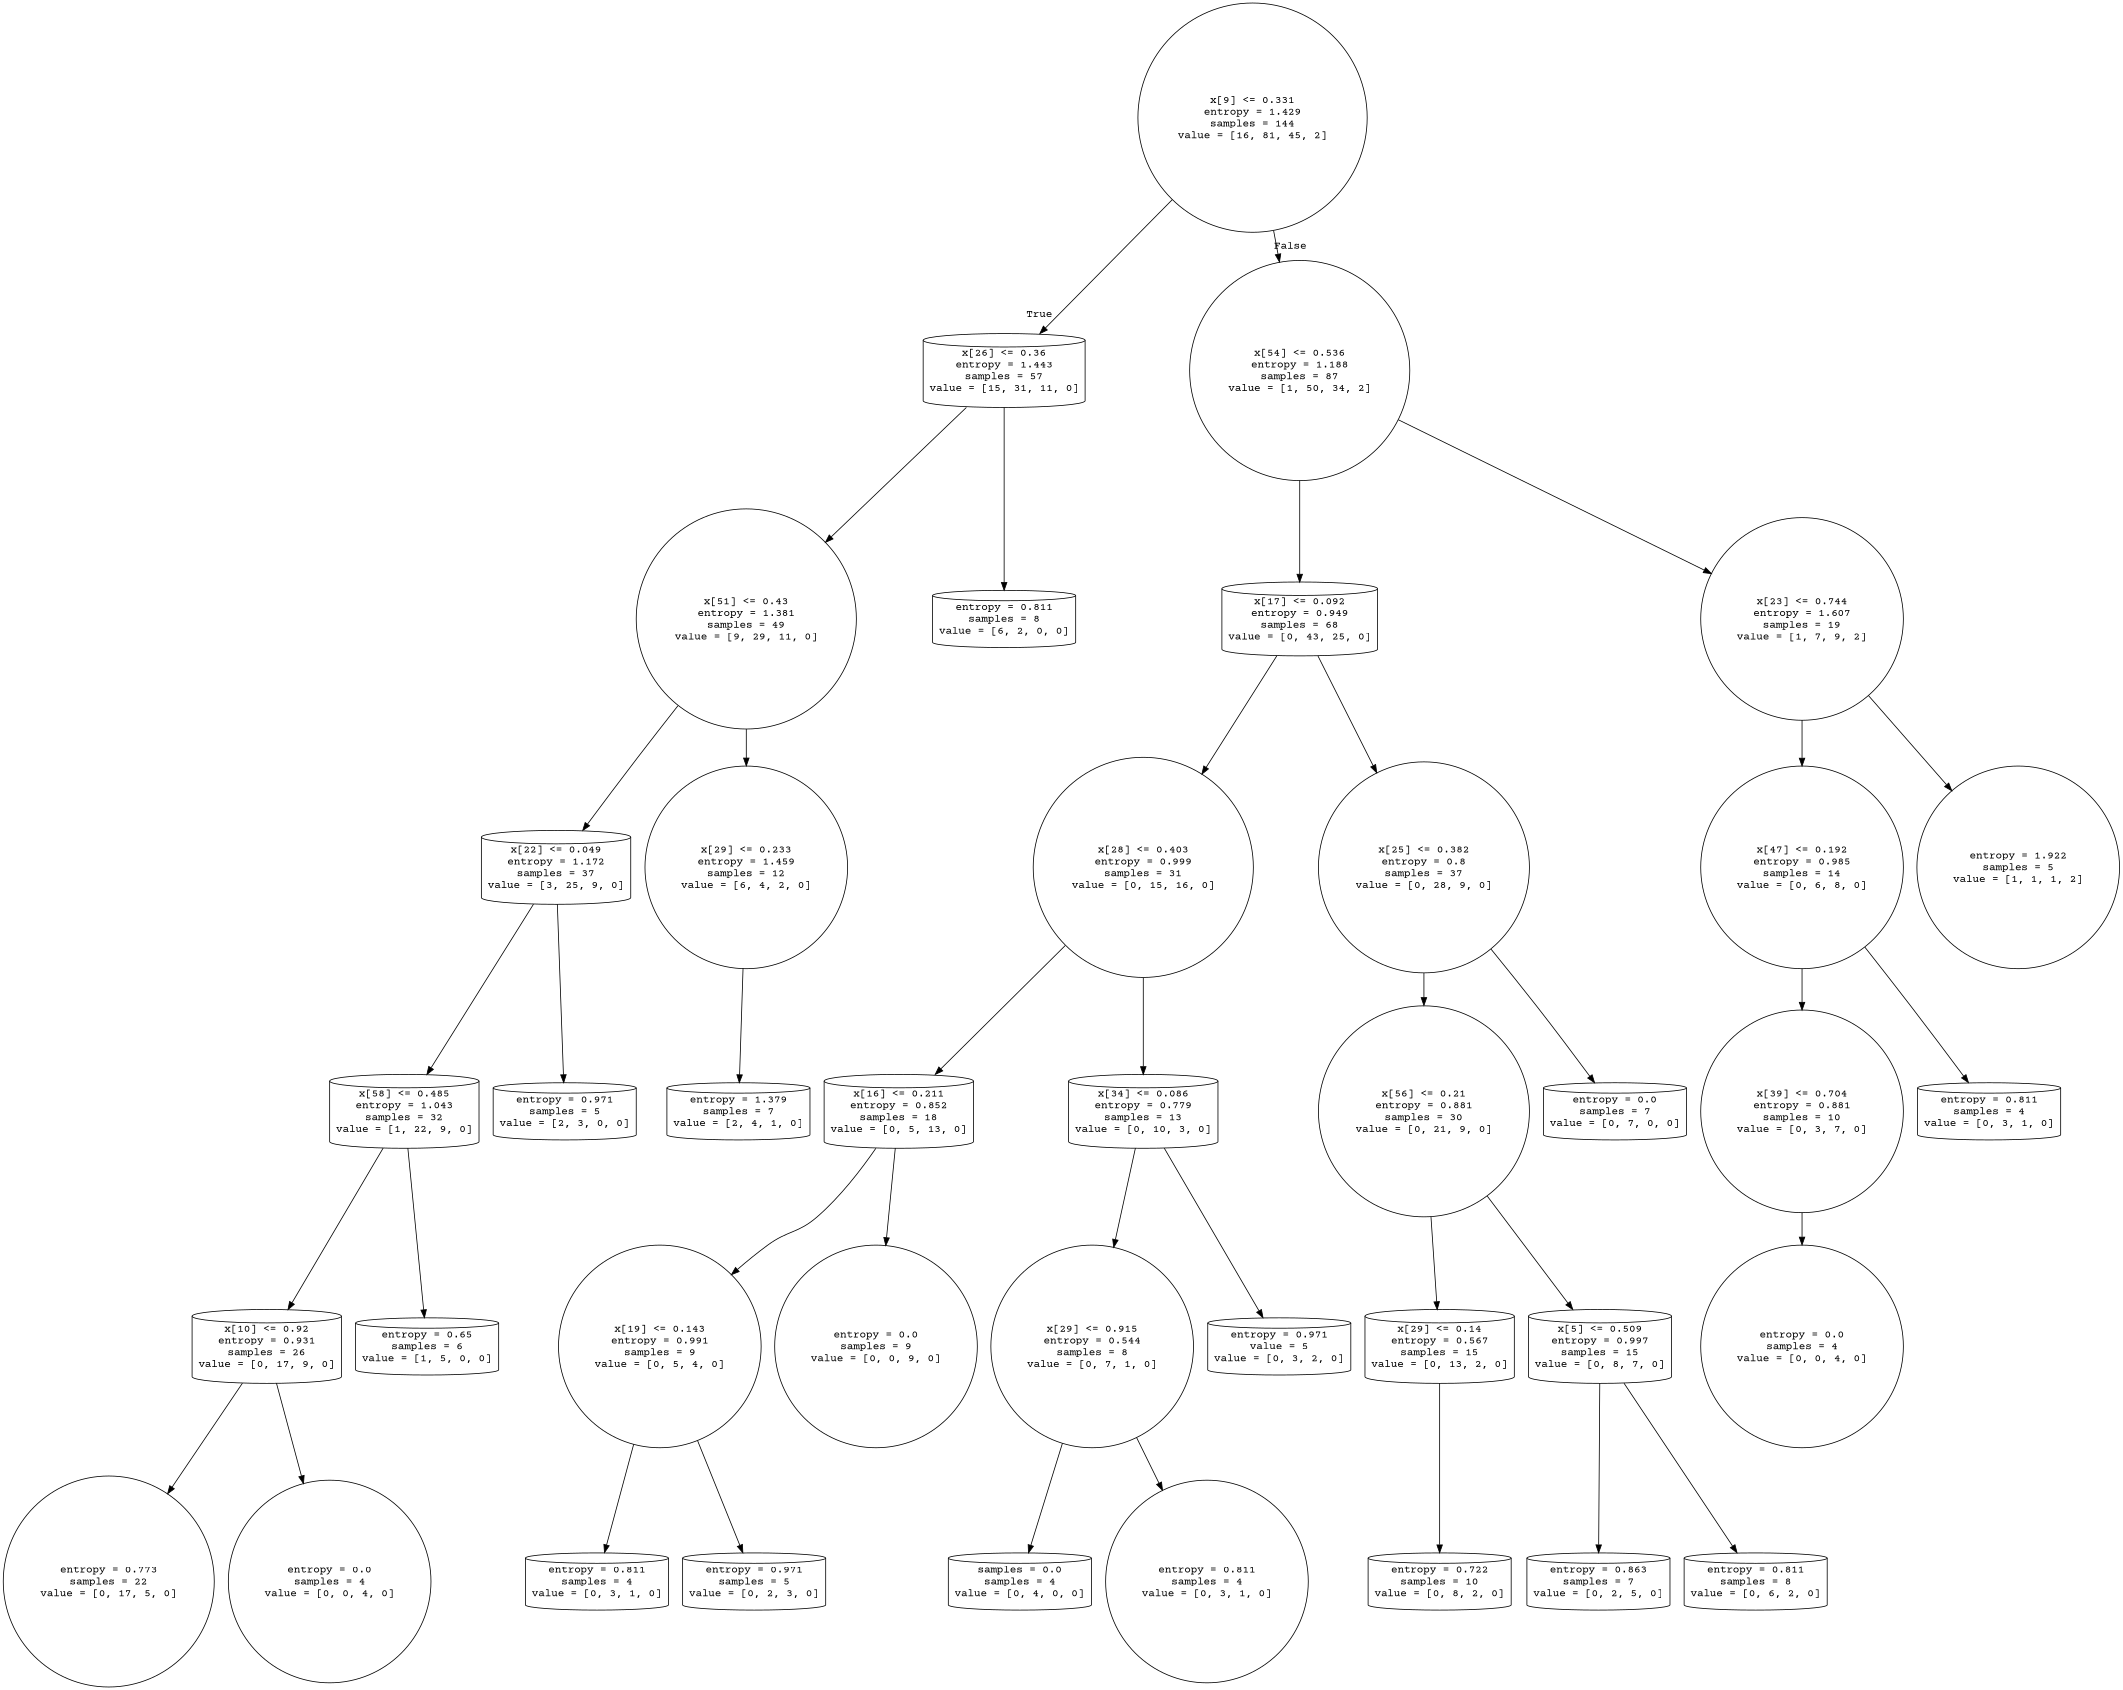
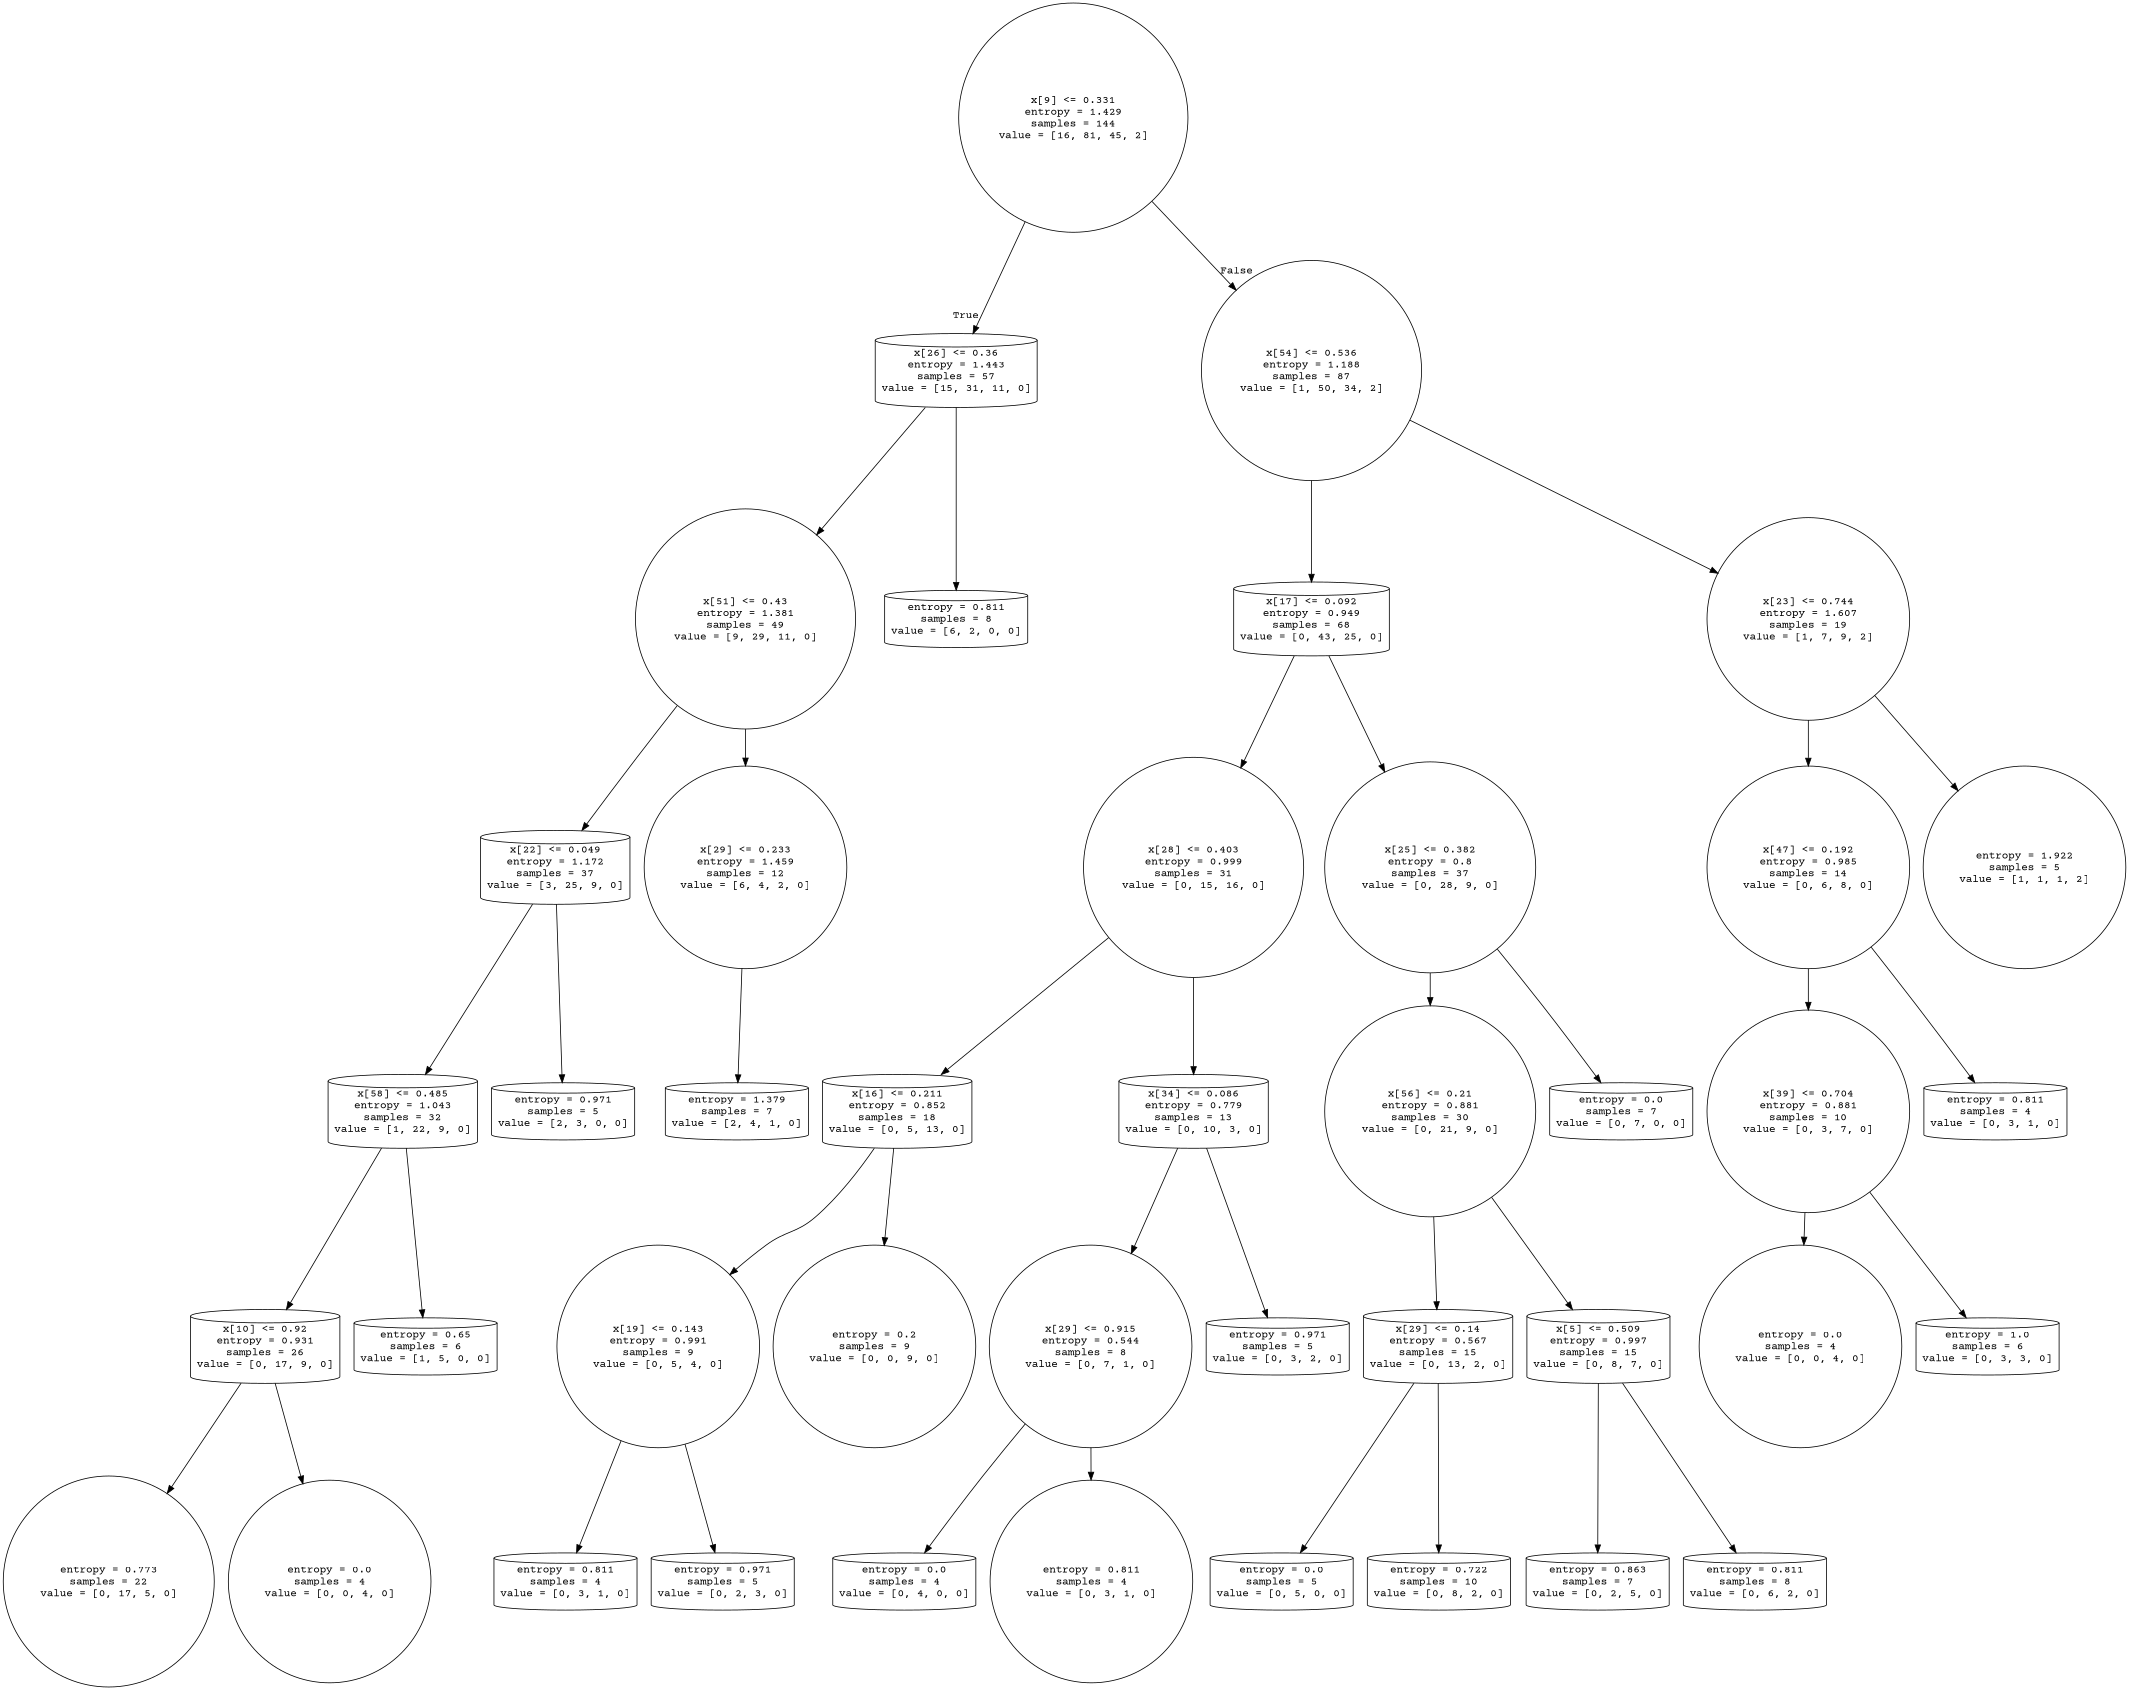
(876, 1346) -> (874, 1346)
(1279, 1346) -> (1278, 1346)
none -> (1988, 1346)
(1020, 1582) -> (904, 1582)
none -> (1282, 1582)
